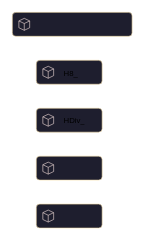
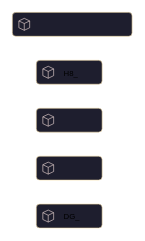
(78, 120) -> none
none -> (78, 216)
